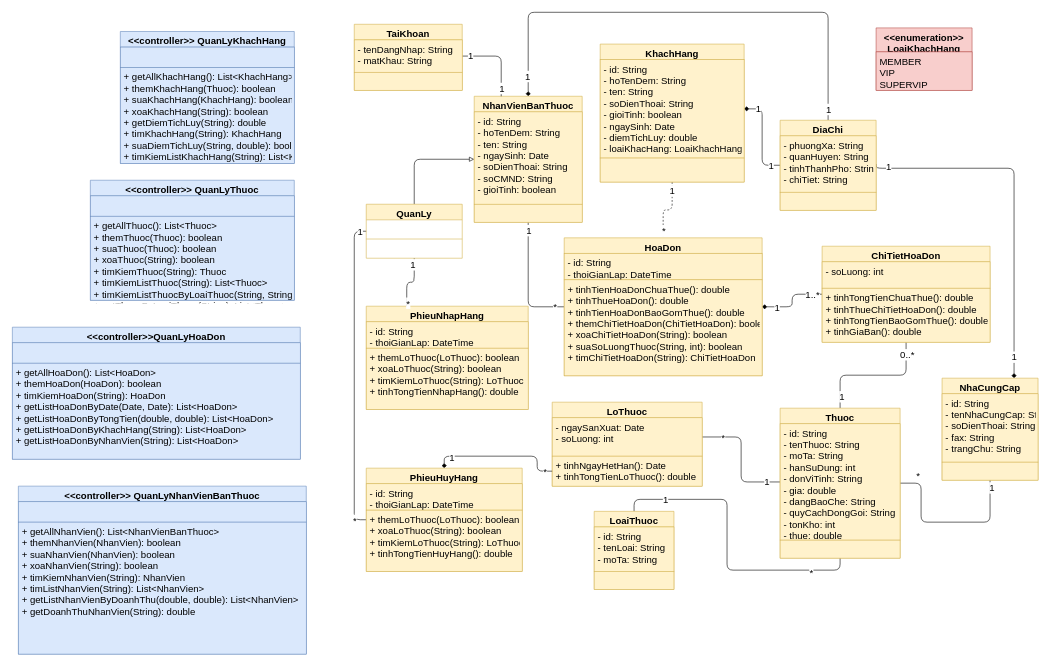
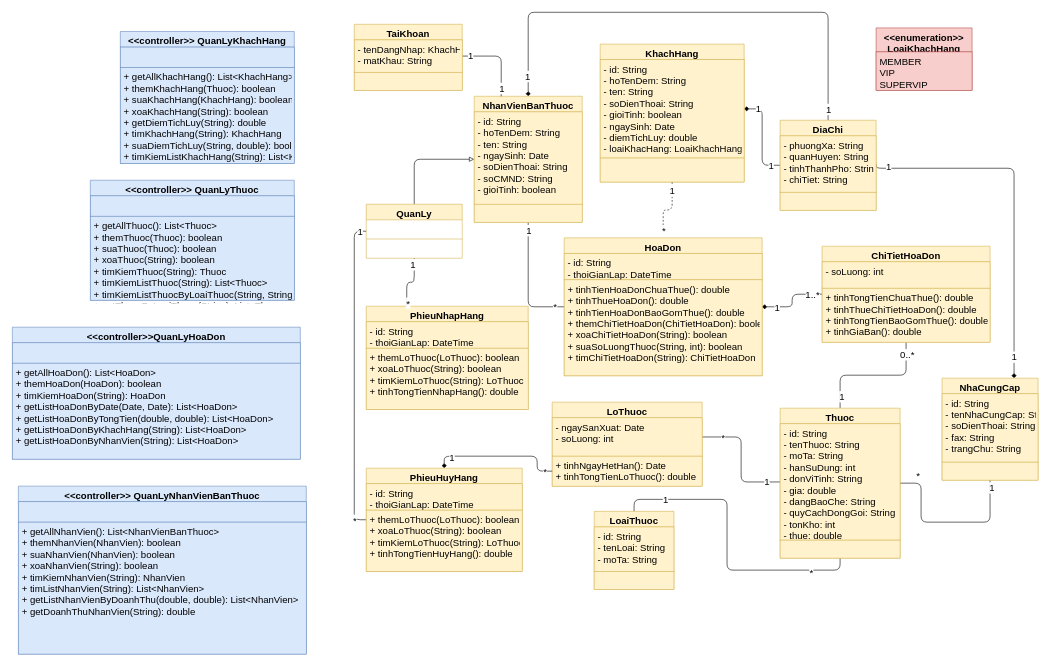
(409, 50) -> (418, 50)
